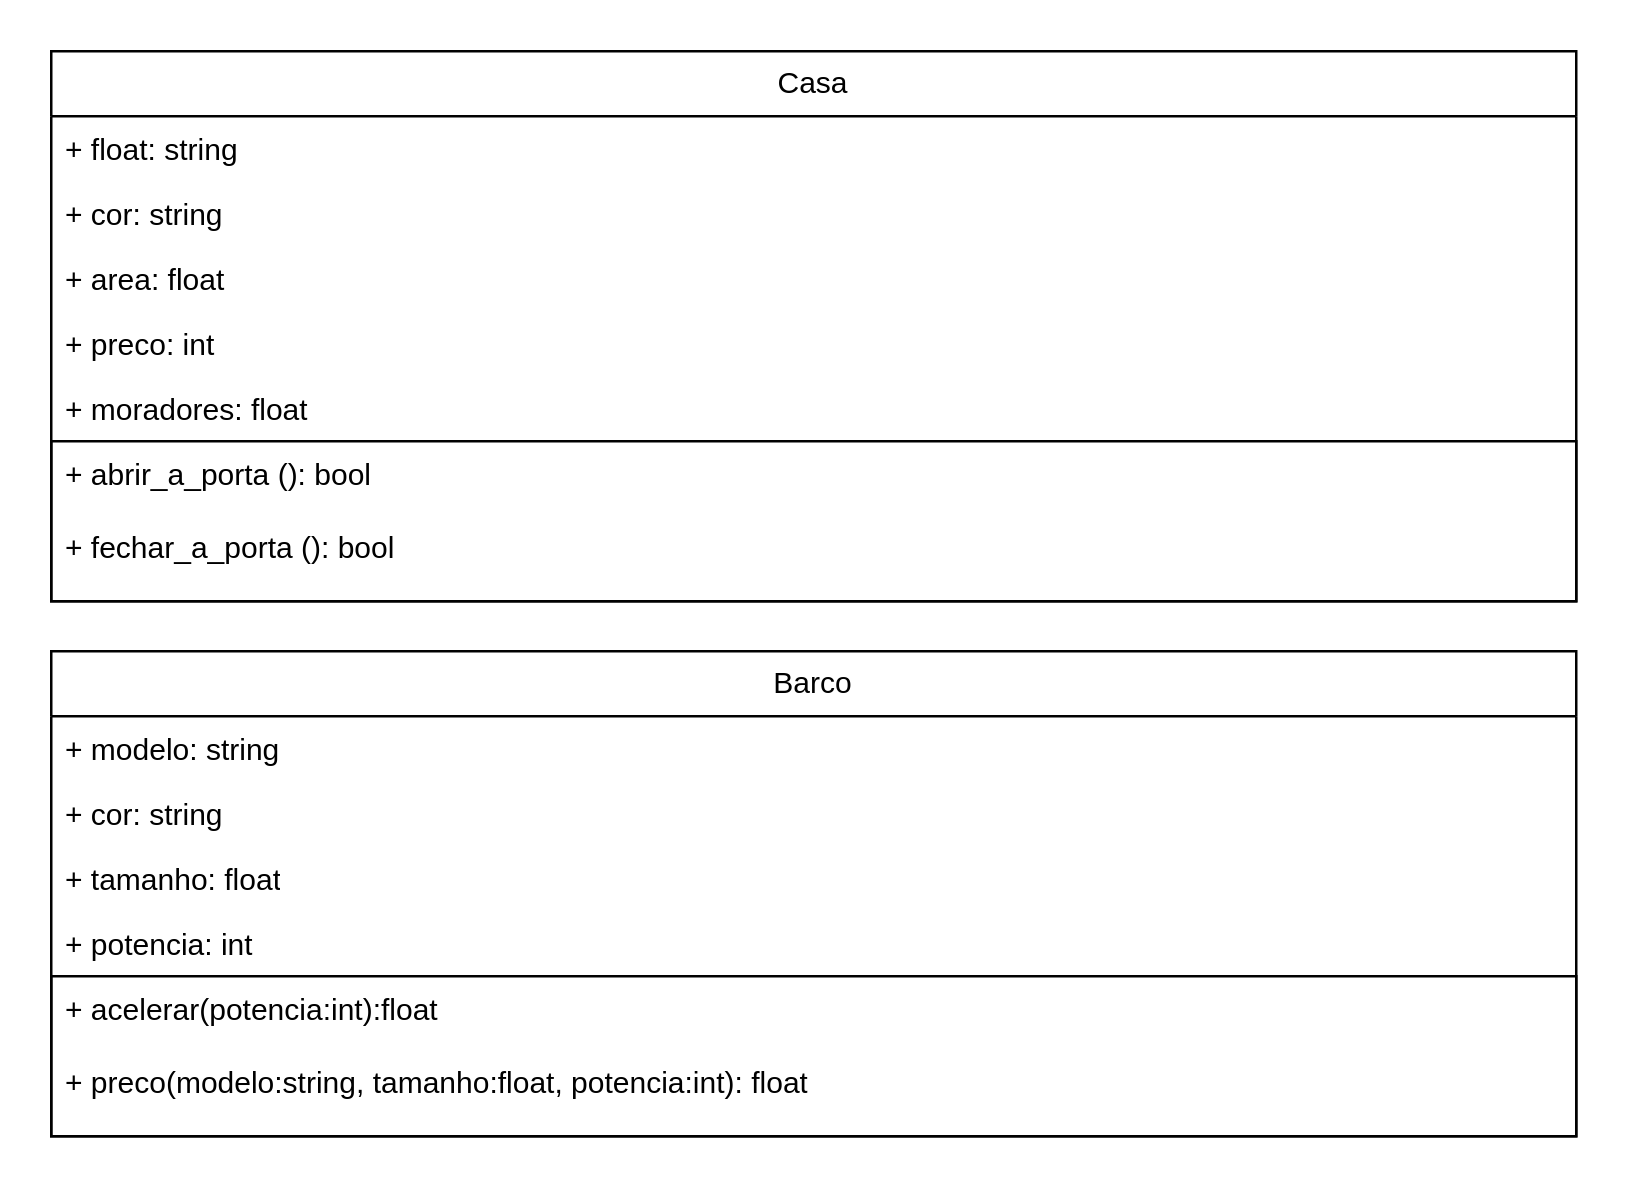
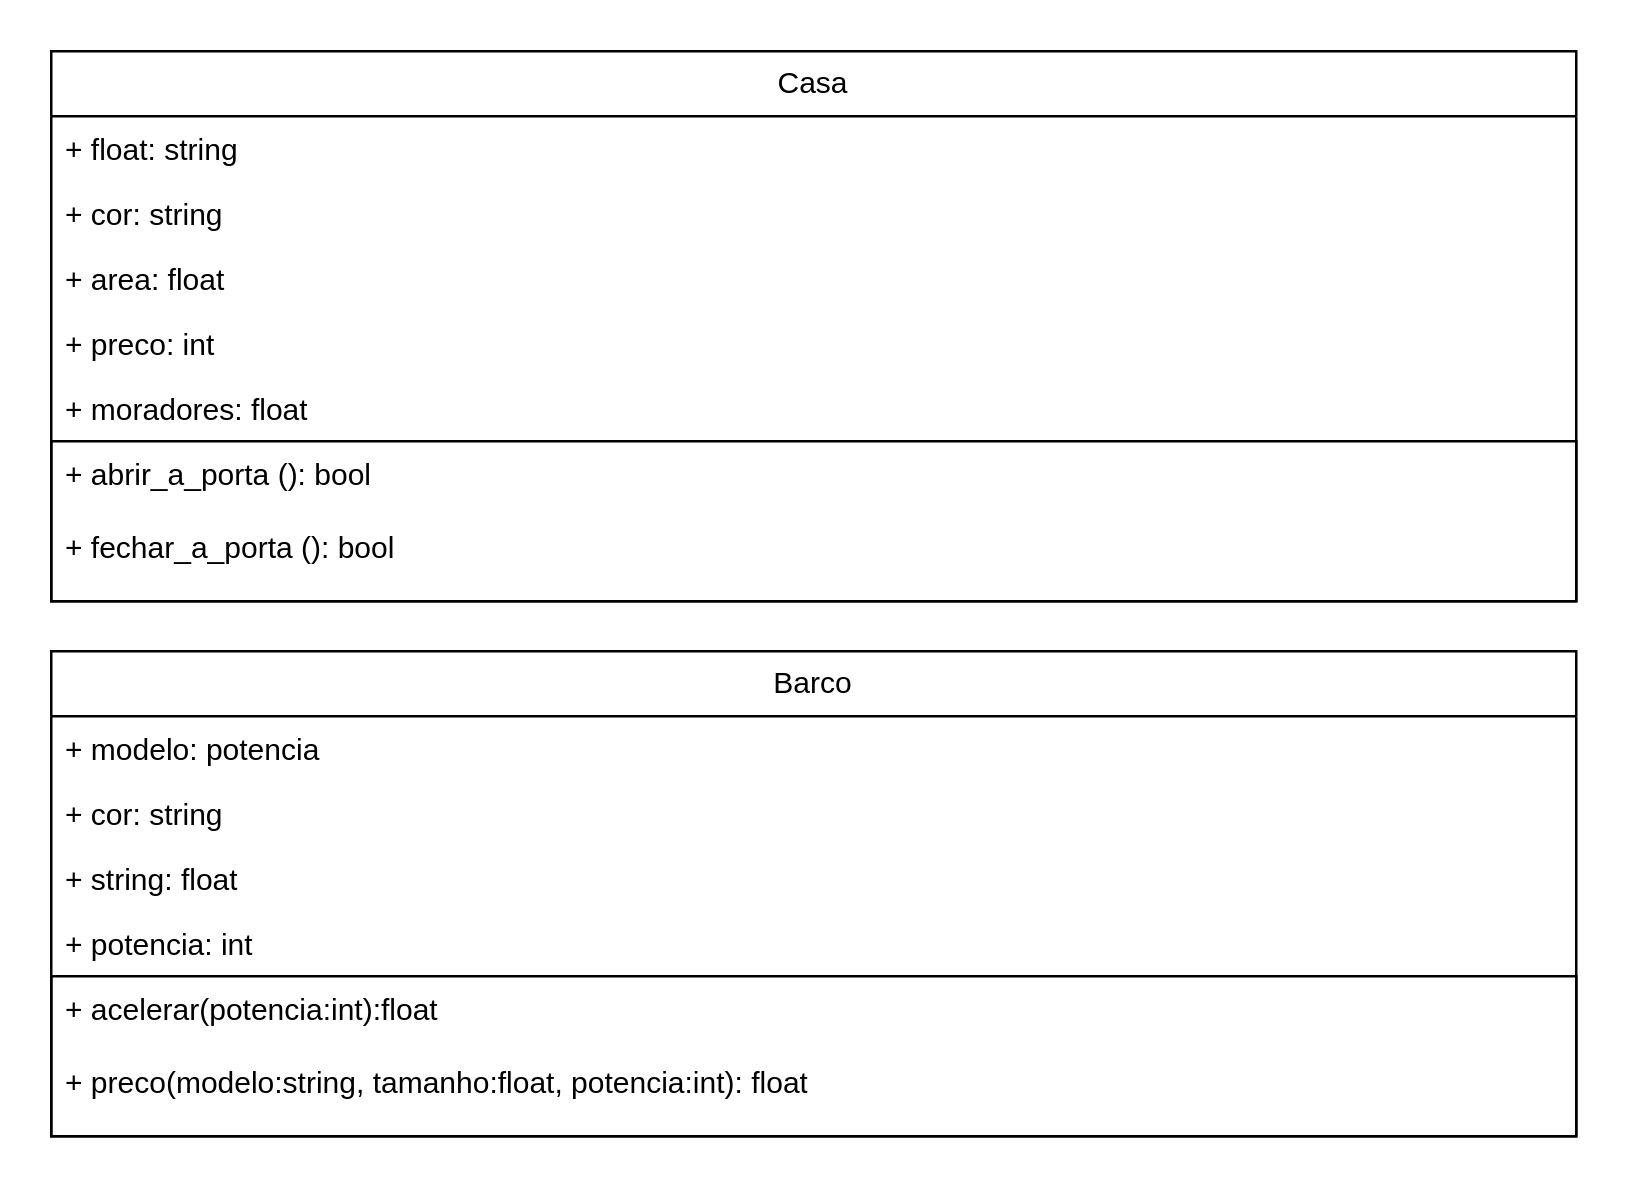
(181, 752) -> (198, 752)
(185, 882) -> (173, 882)
